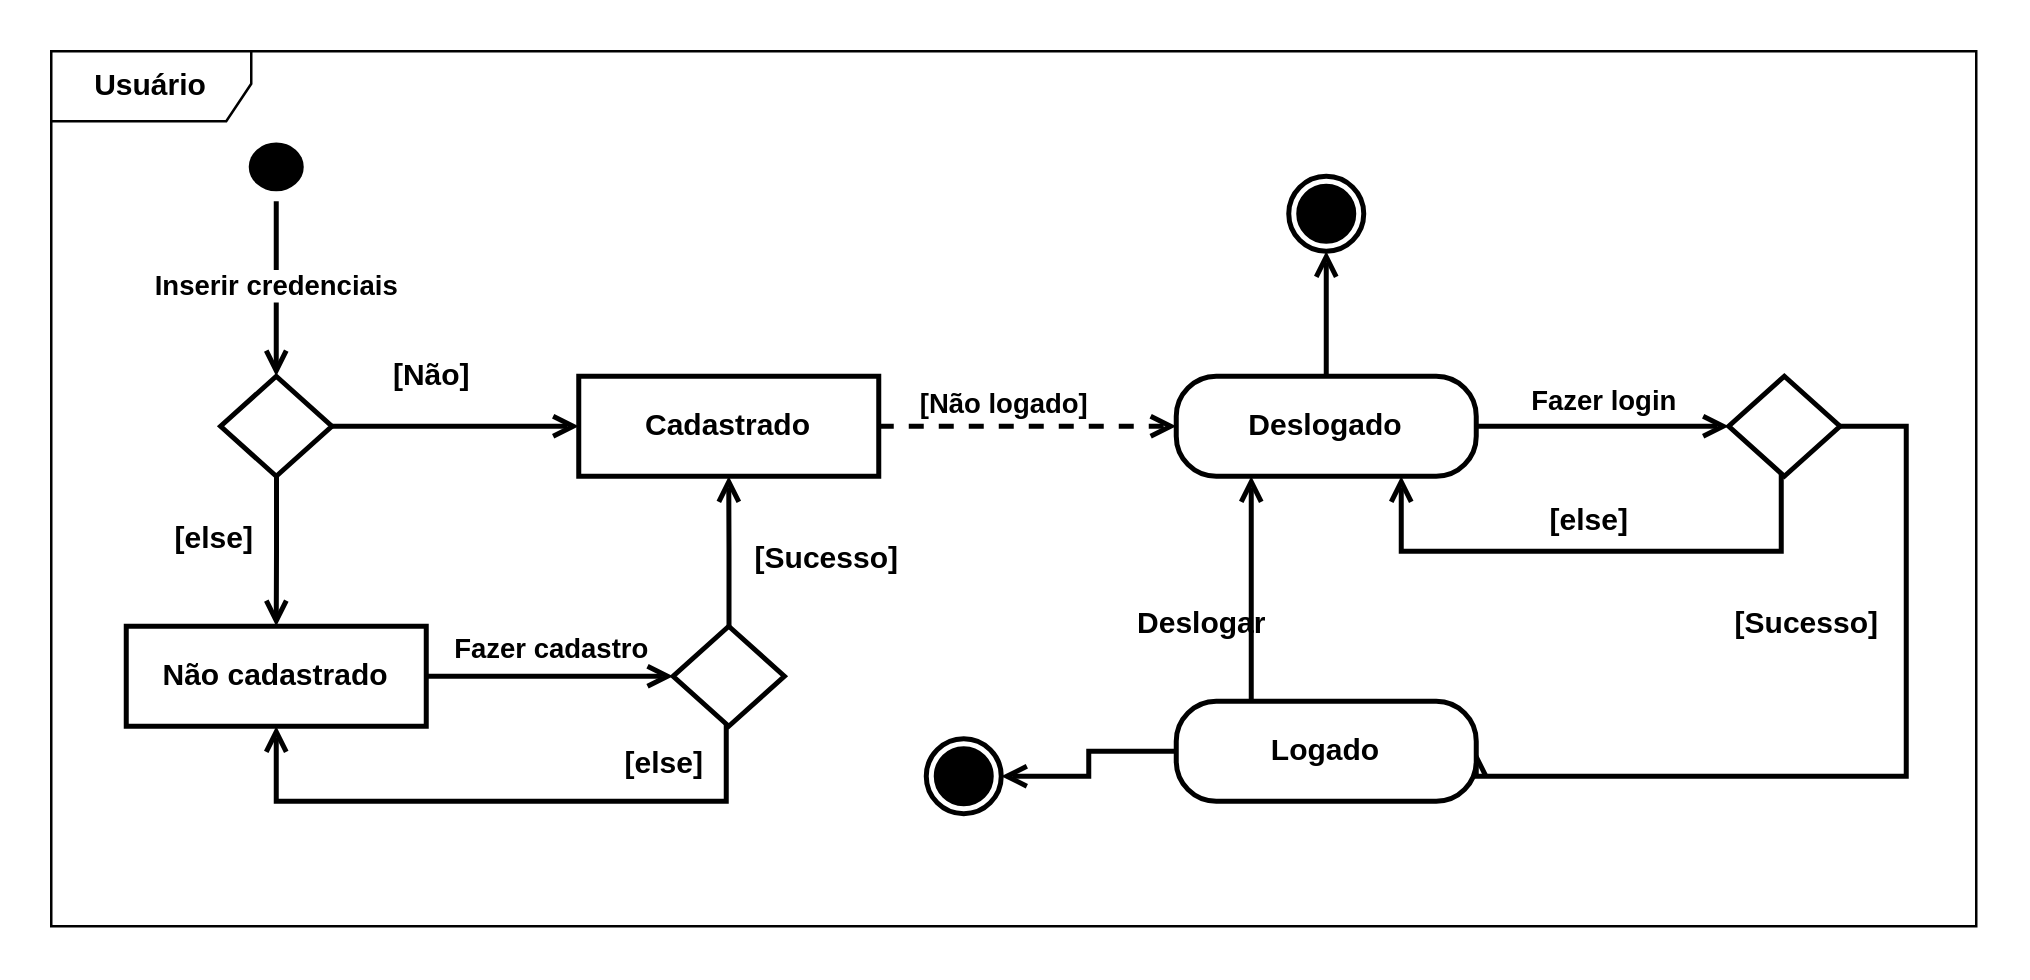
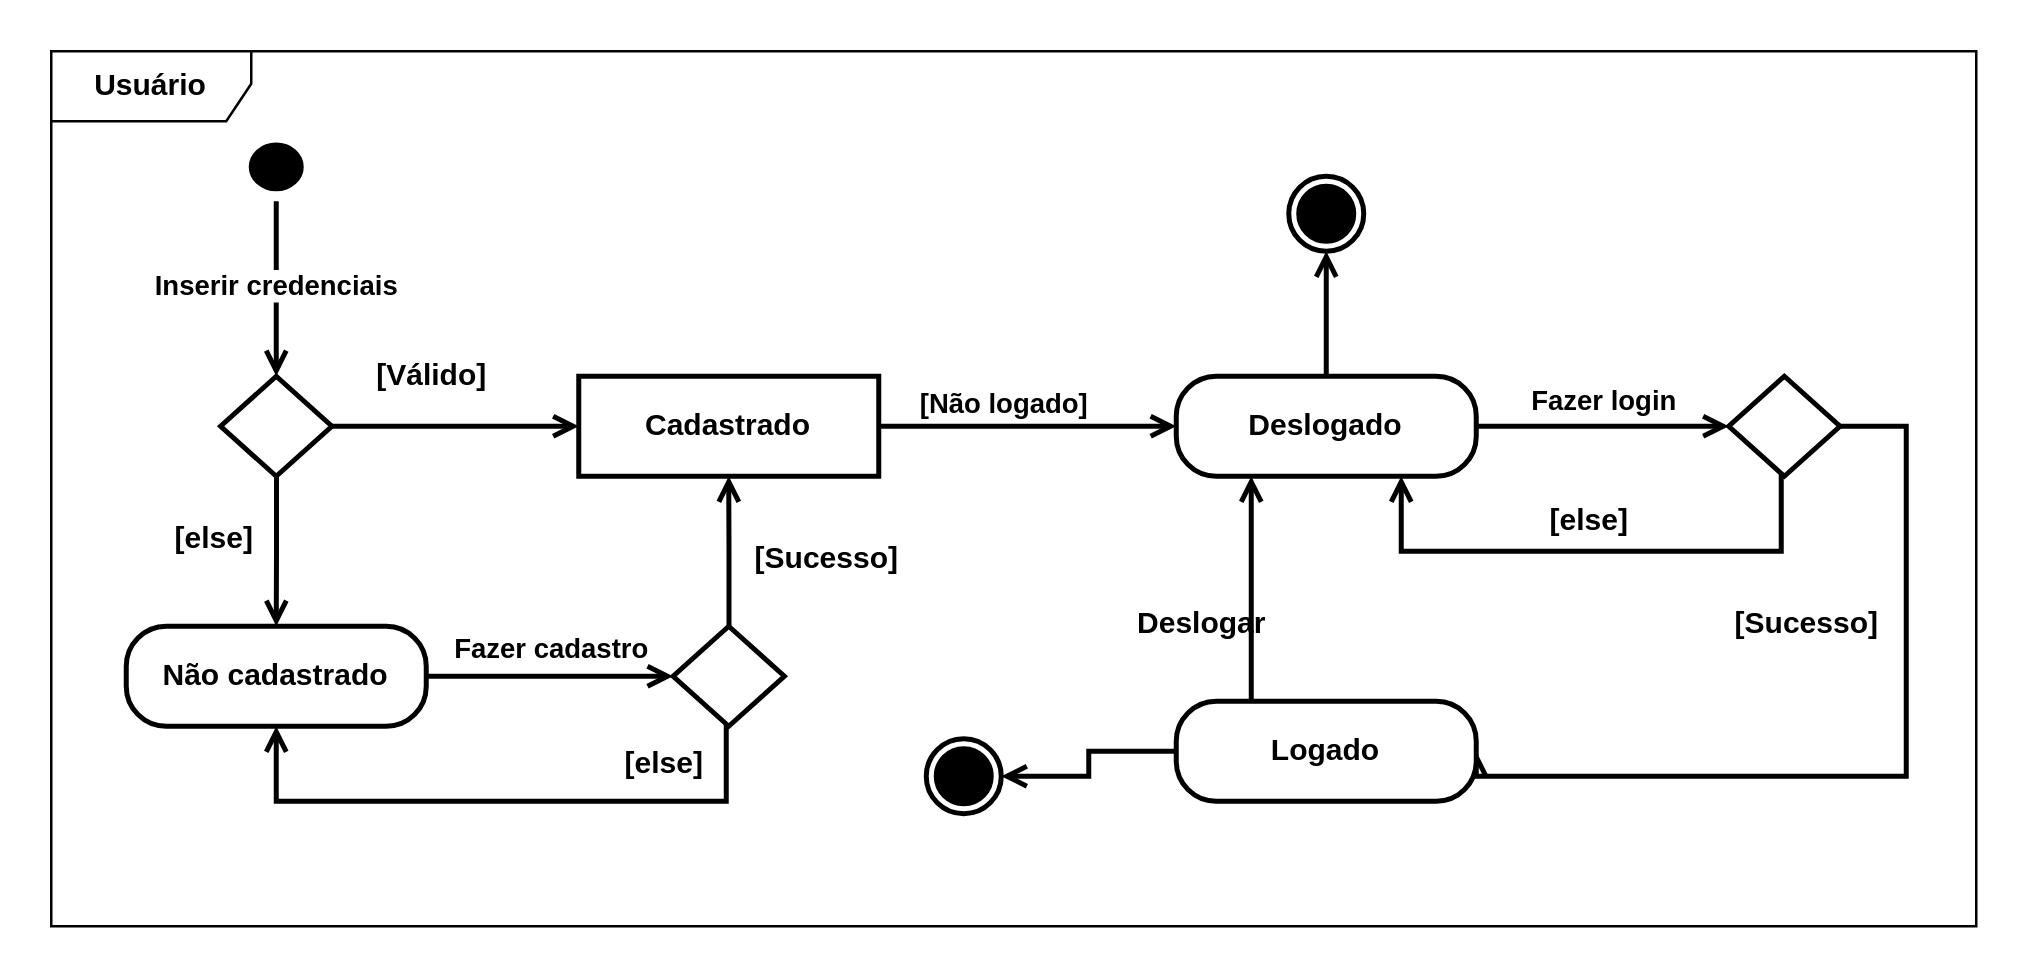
(433, 376) -> (433, 376)
(901, 426) -> (901, 426)
(276, 676) -> (276, 676)
